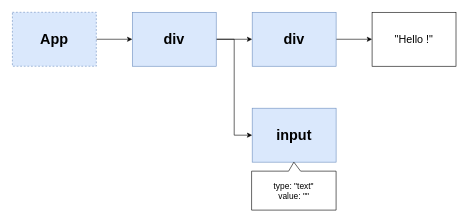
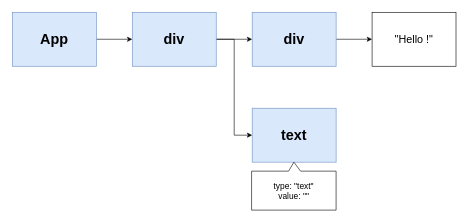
(54, 39) -> (54, 39)
(294, 135) -> (294, 135)
